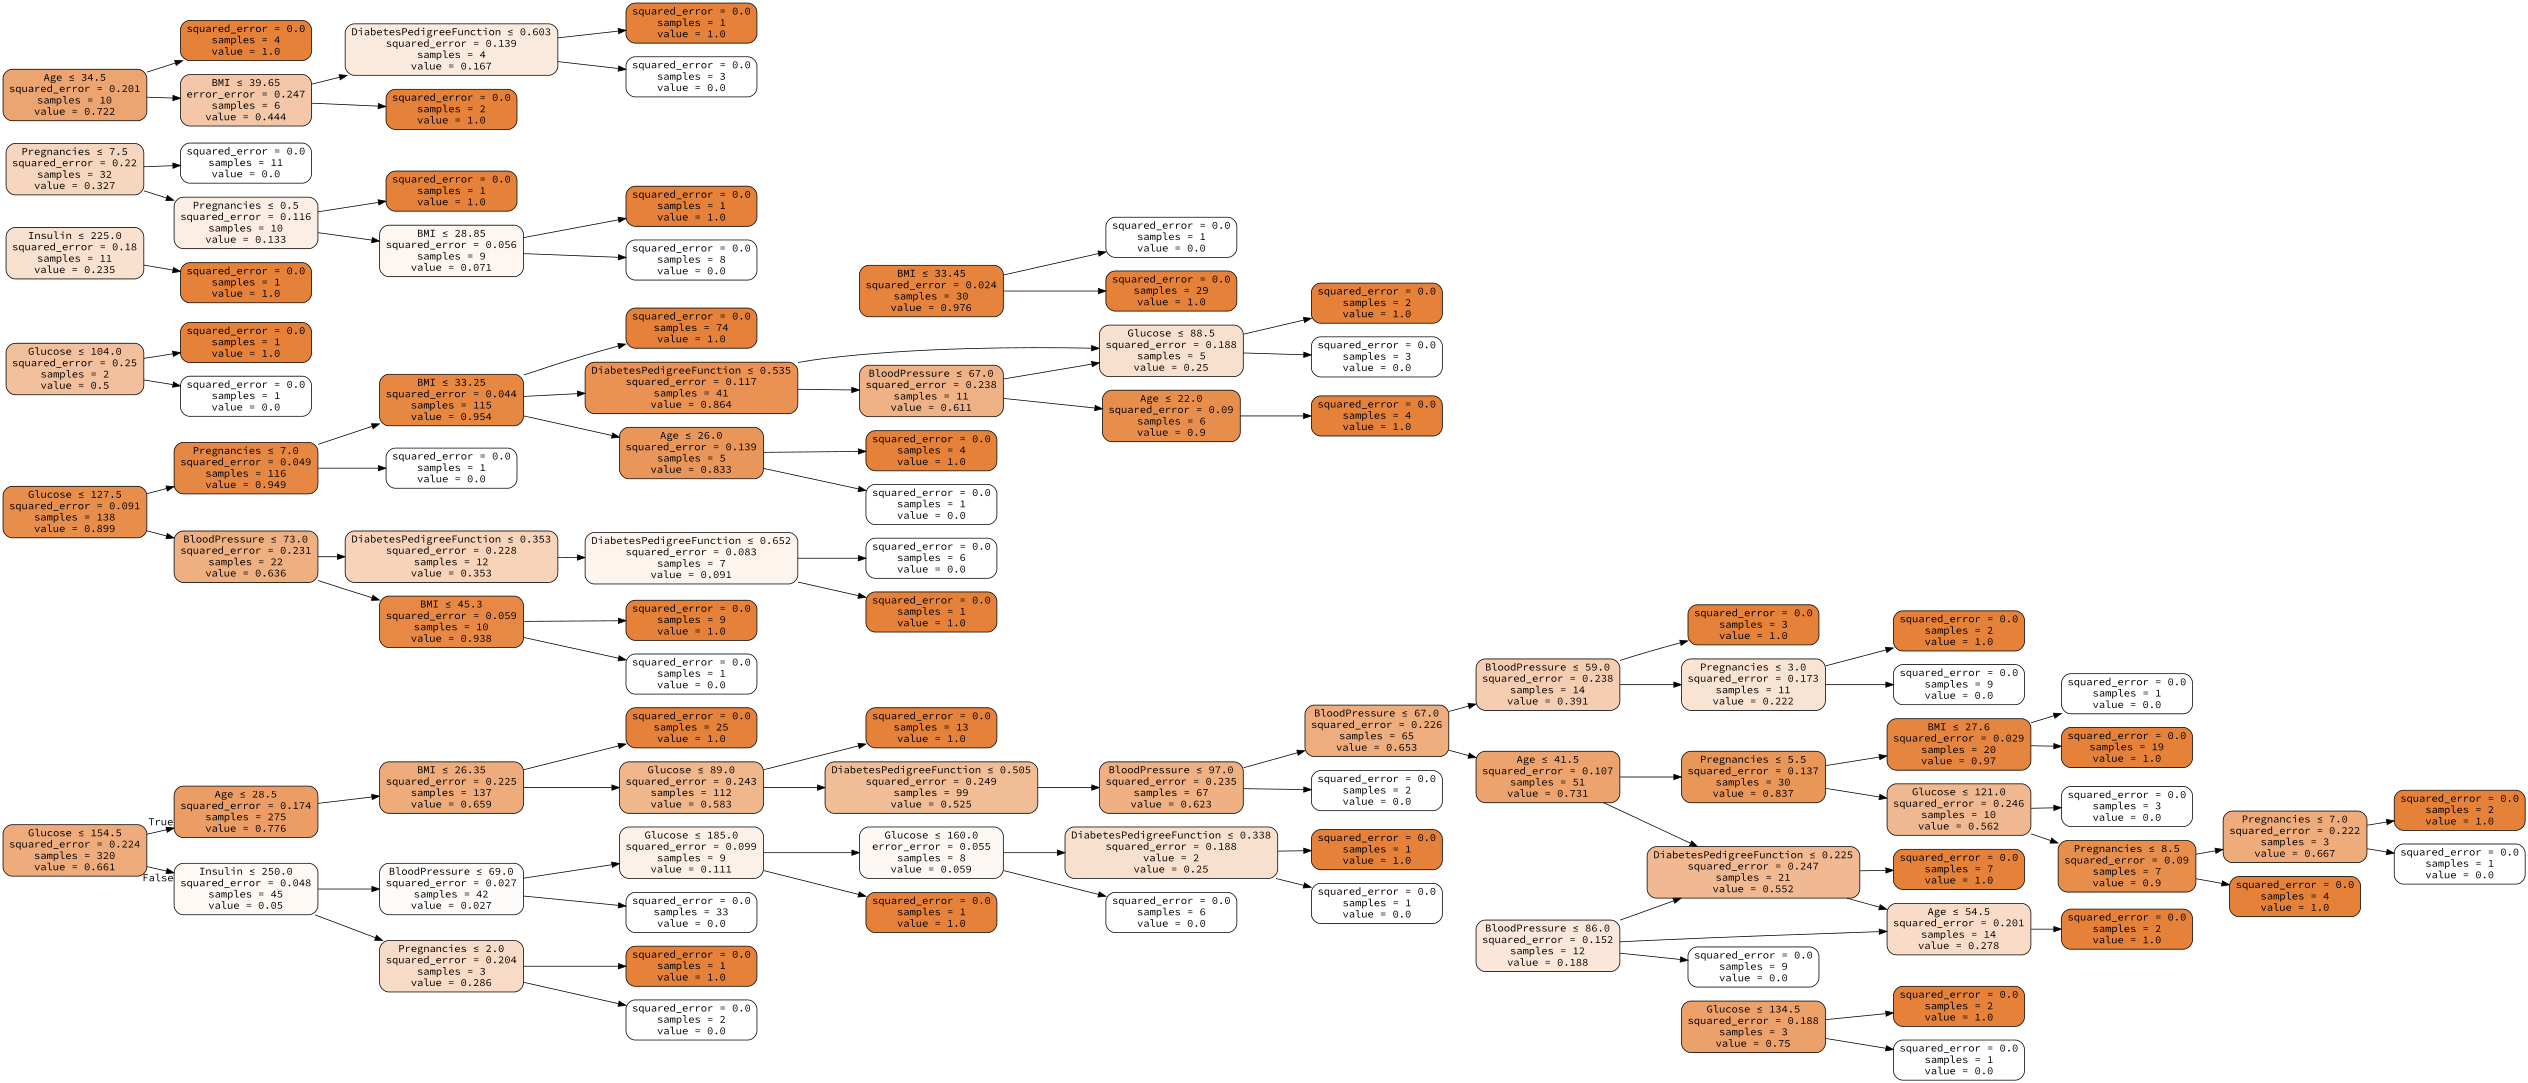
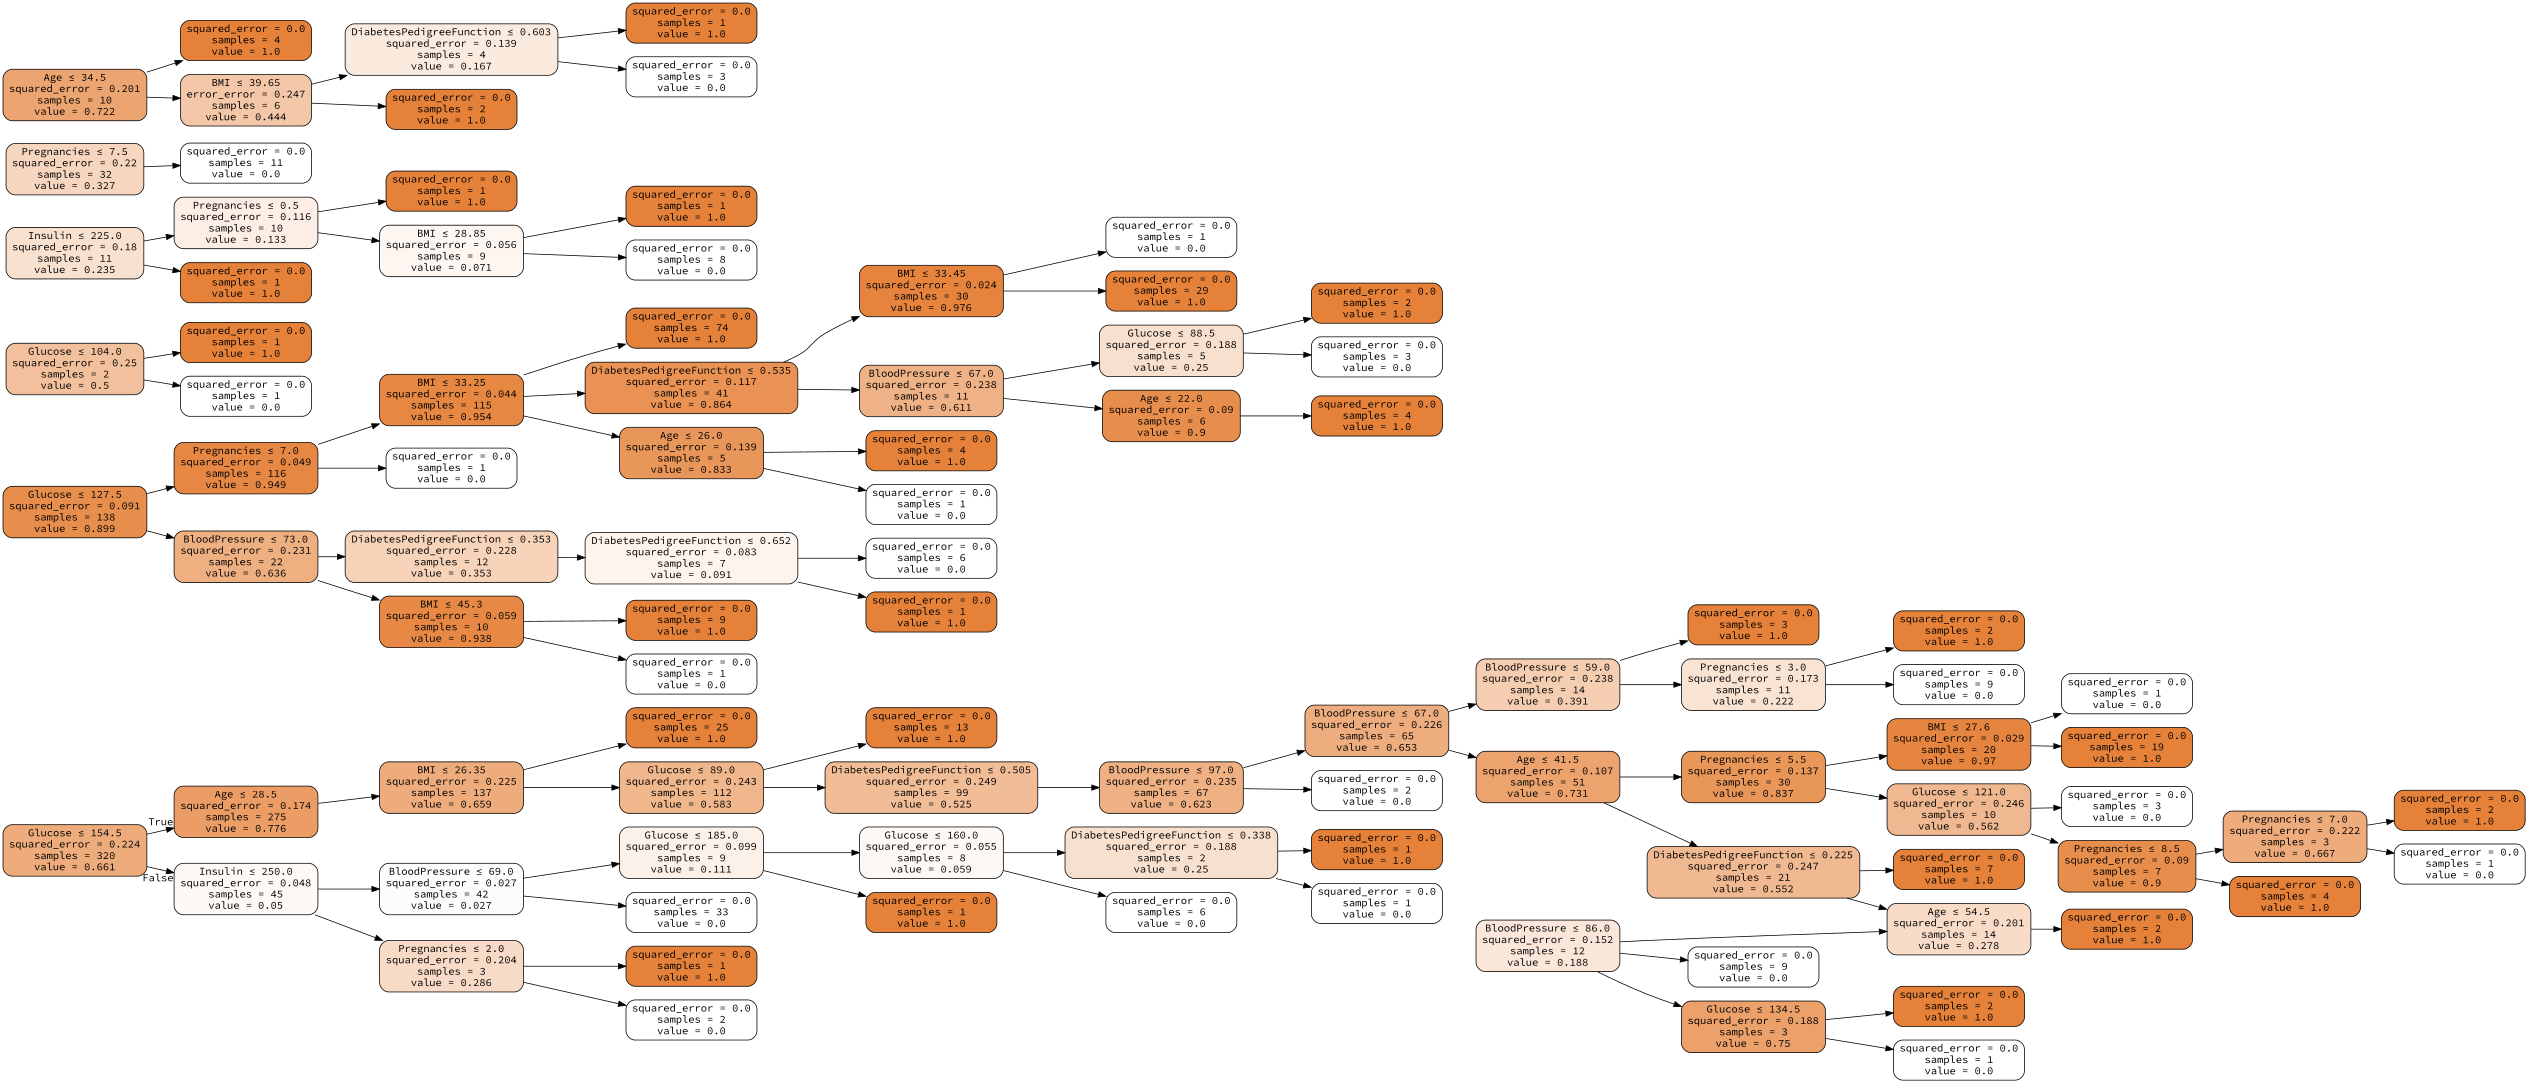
(155, 194) -> (155, 239)
(944, 349) -> (817, 339)
(931, 847) -> (931, 847)
(1171, 858) -> (1171, 858)
(1647, 910) -> (1635, 989)
